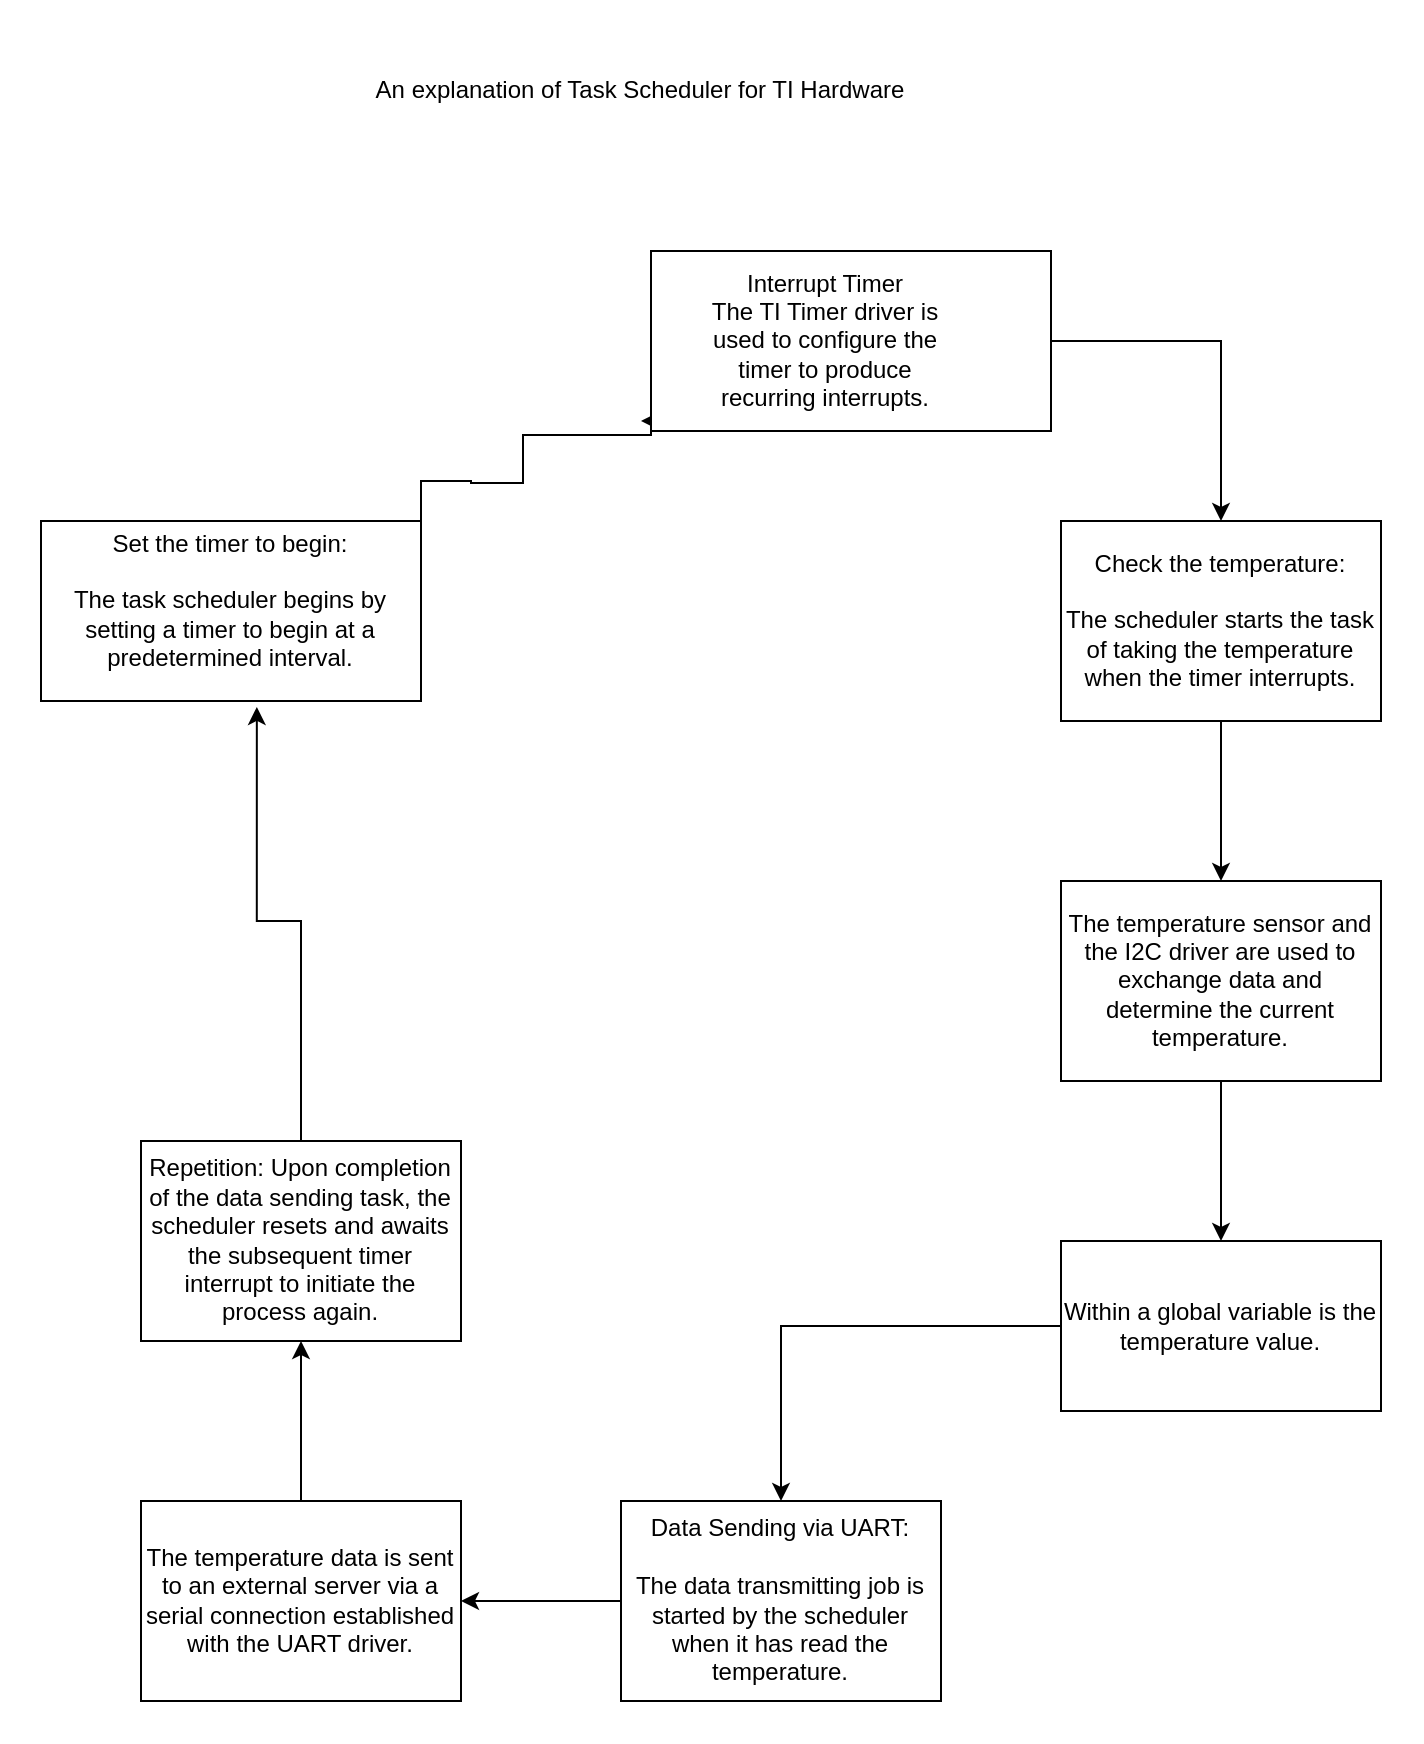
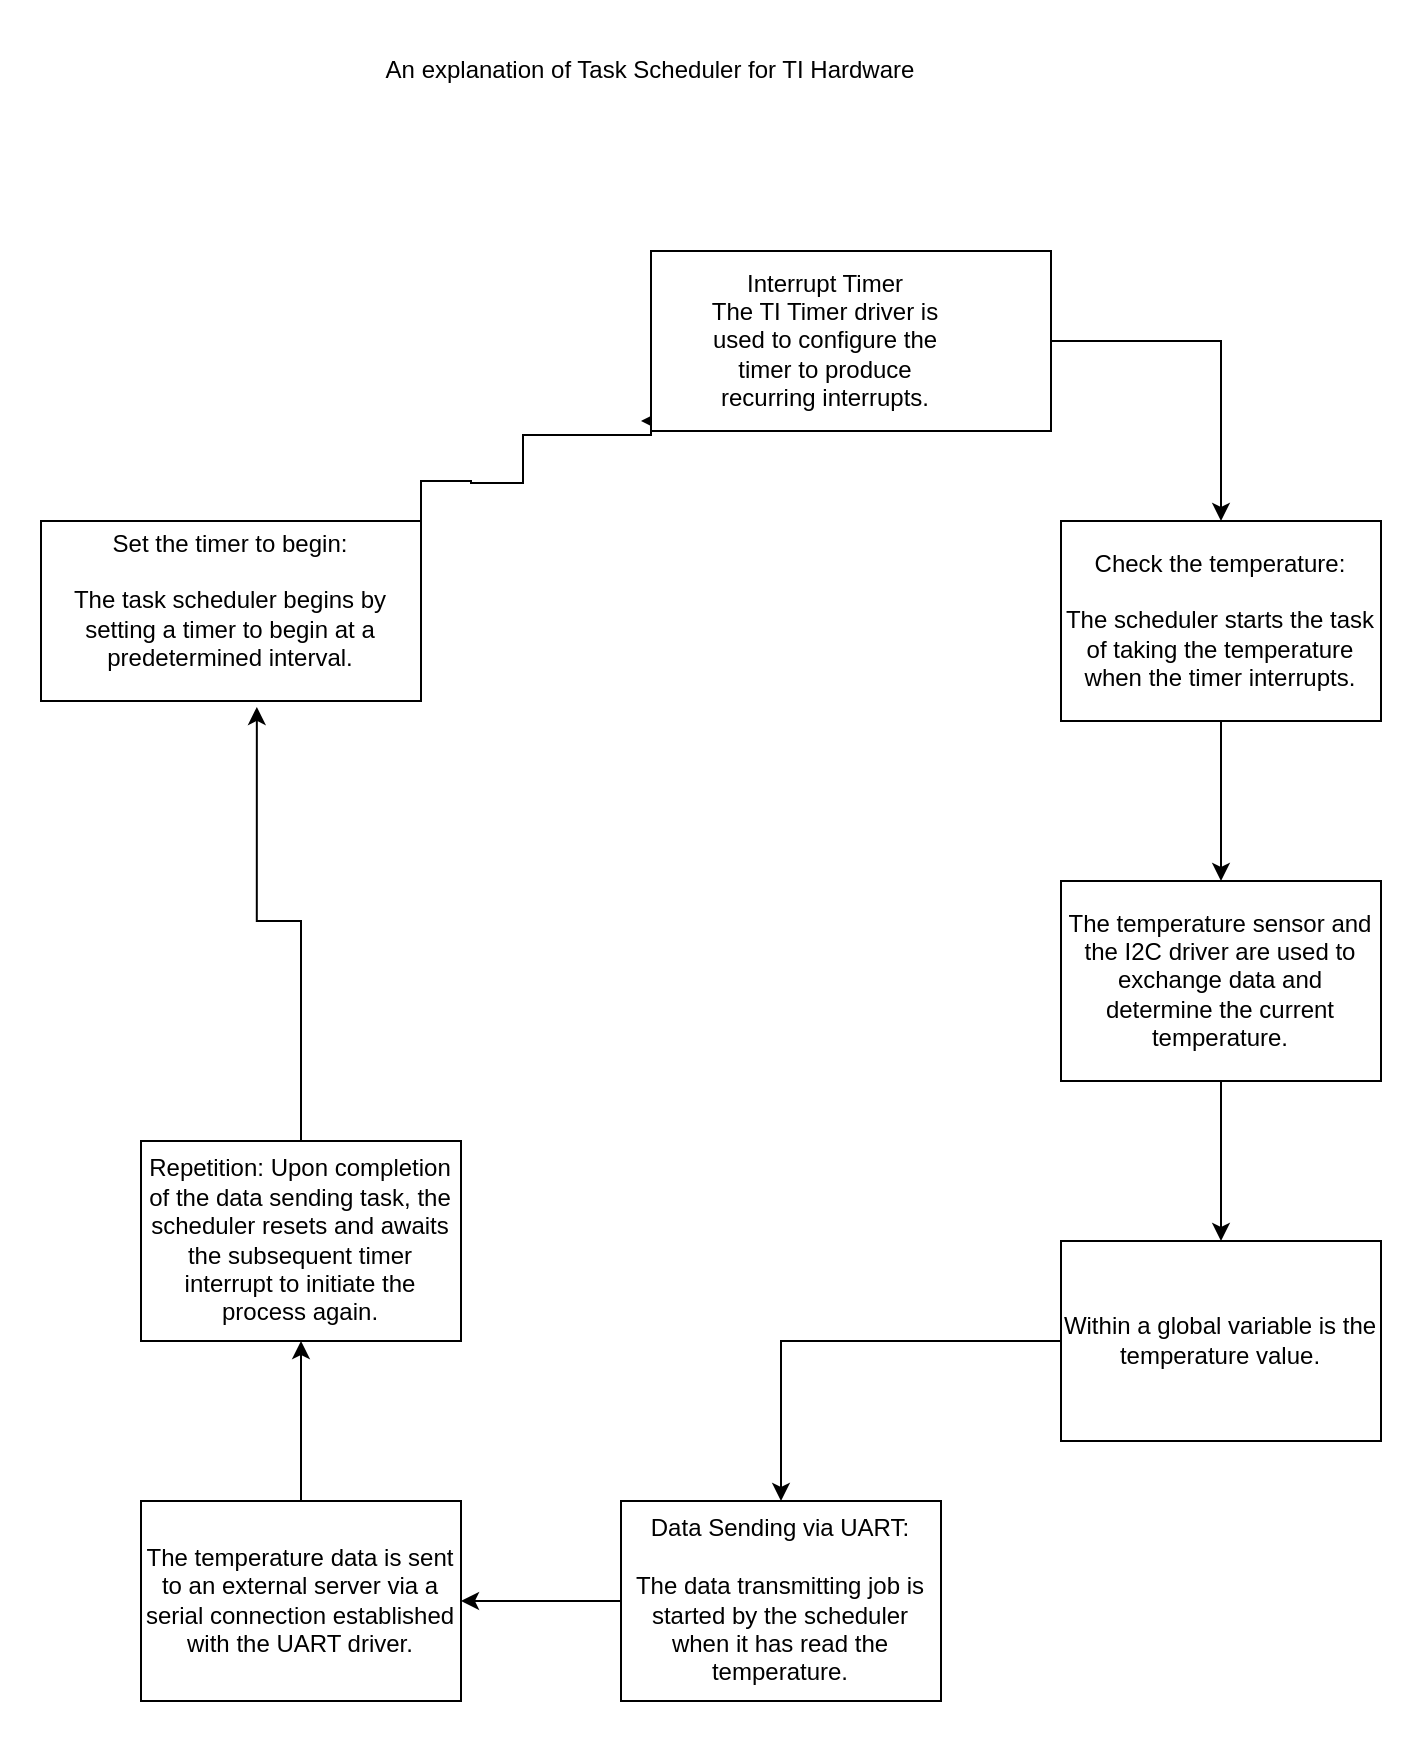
(641, 91) -> (651, 71)
(1221, 1326) -> (1221, 1341)
